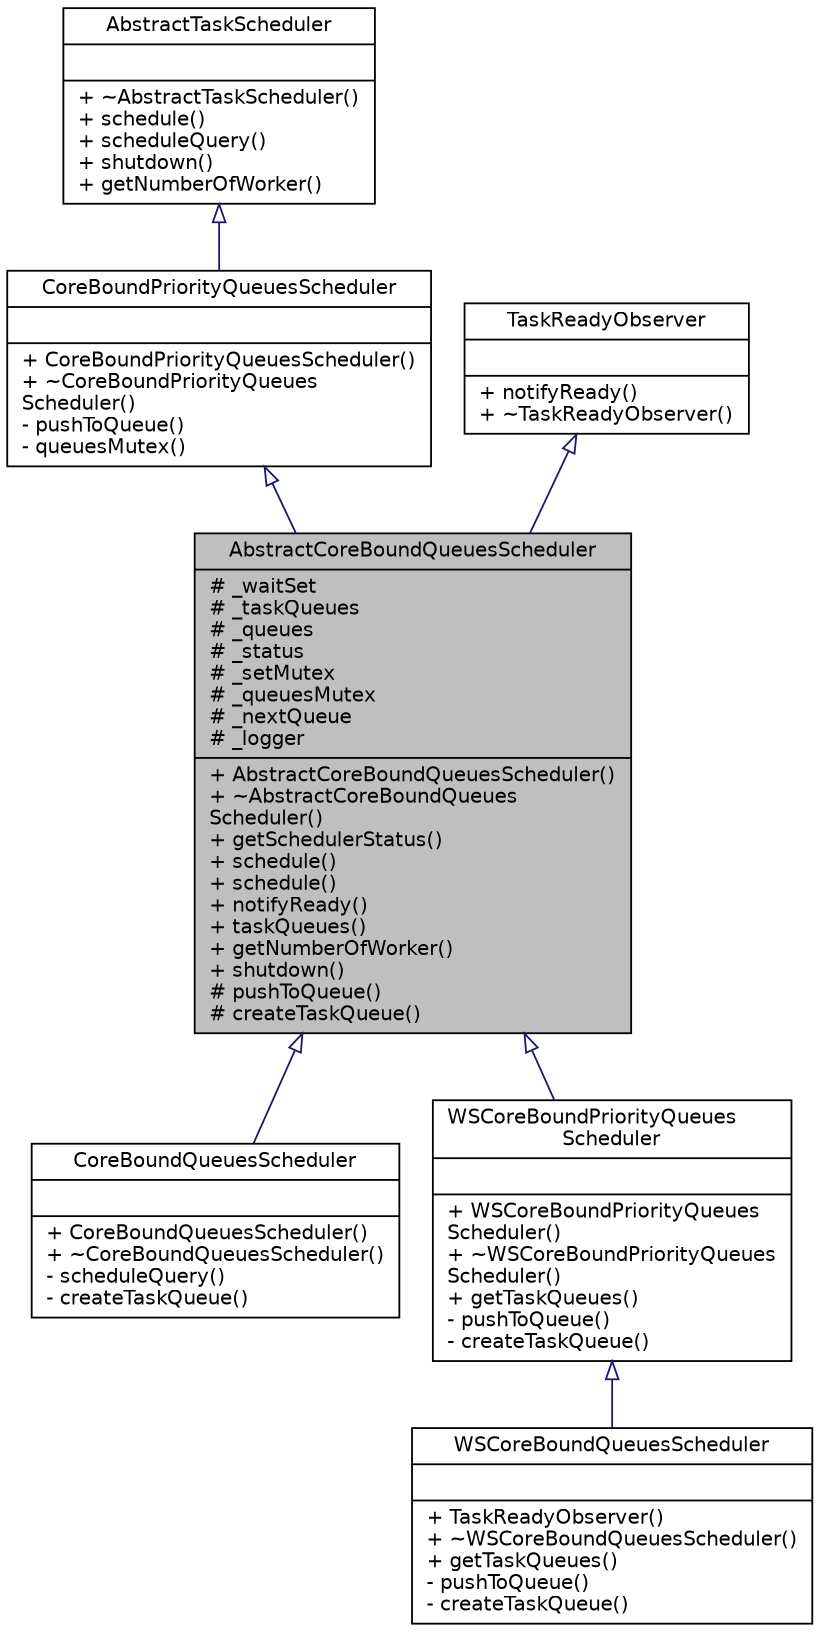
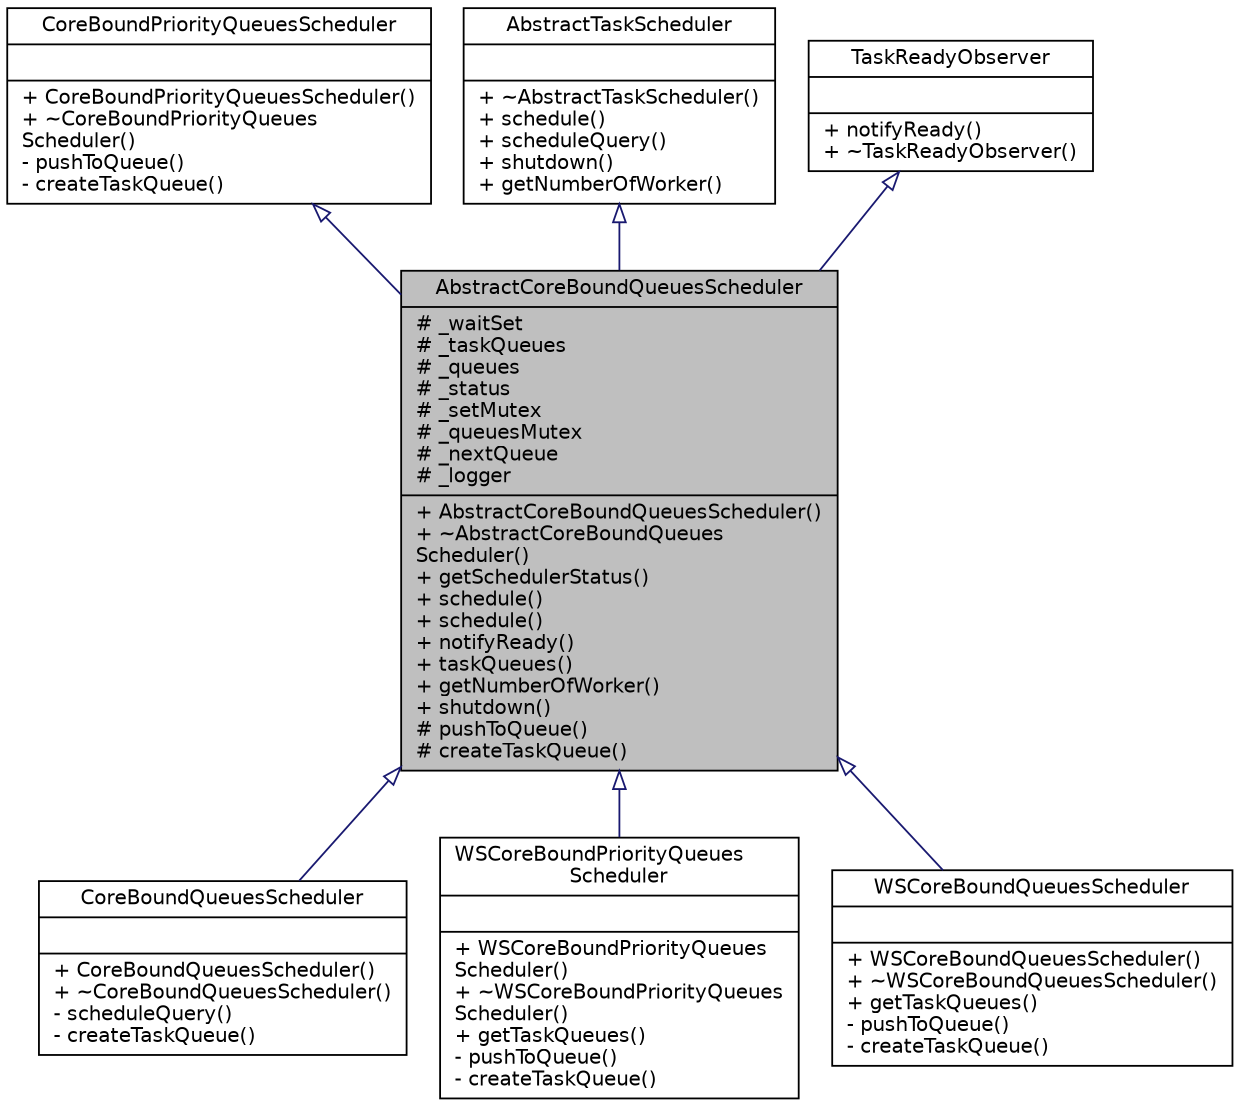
(219, 246) -> (619, 246)
(104, 447) -> (123, 185)
(612, 1404) -> (897, 821)
(546, 1518) -> (1024, 960)
